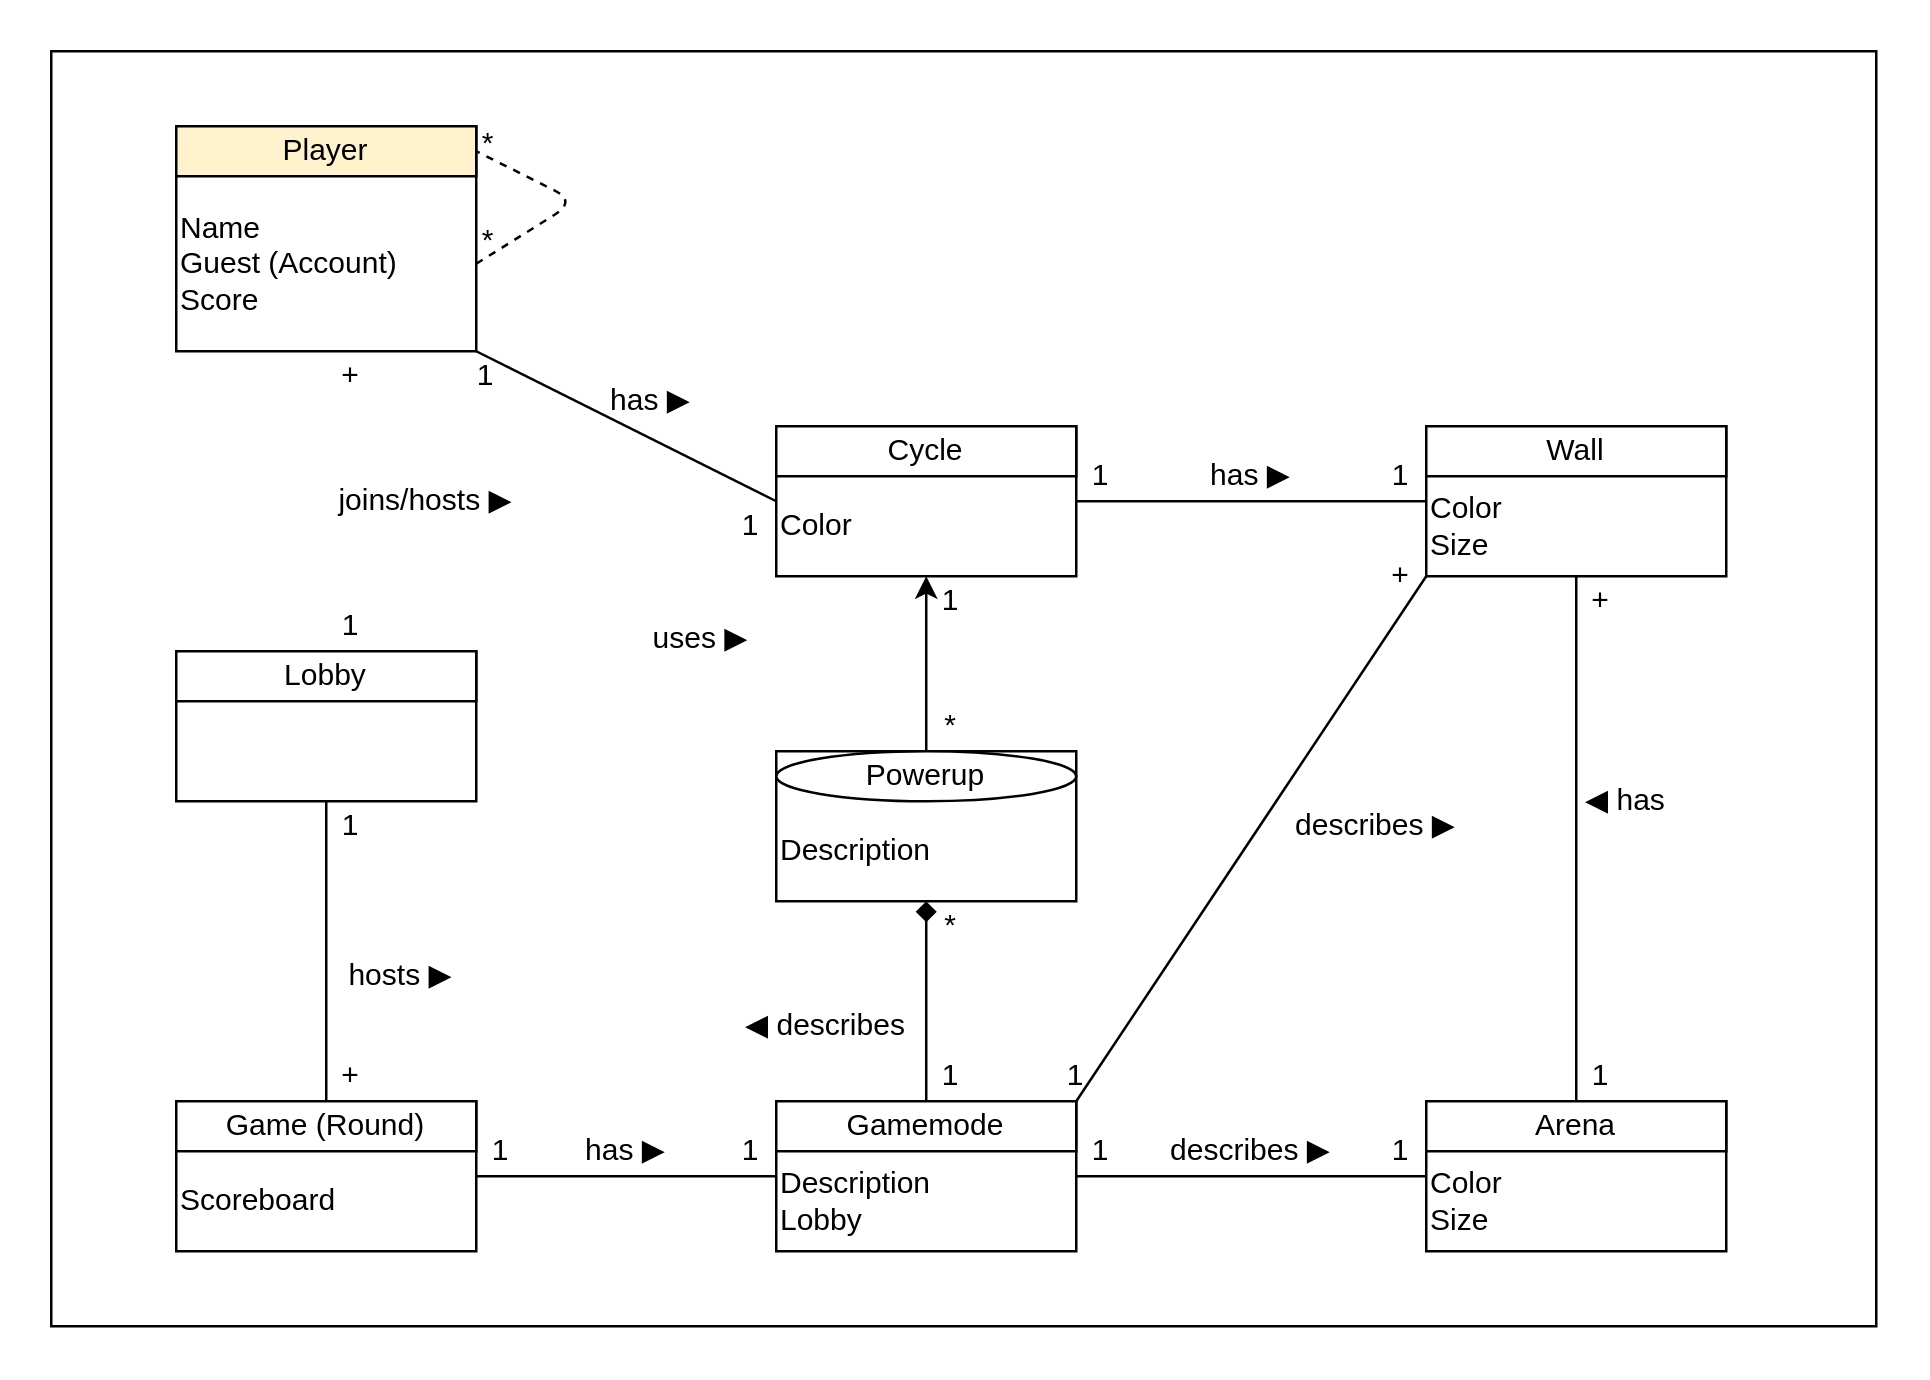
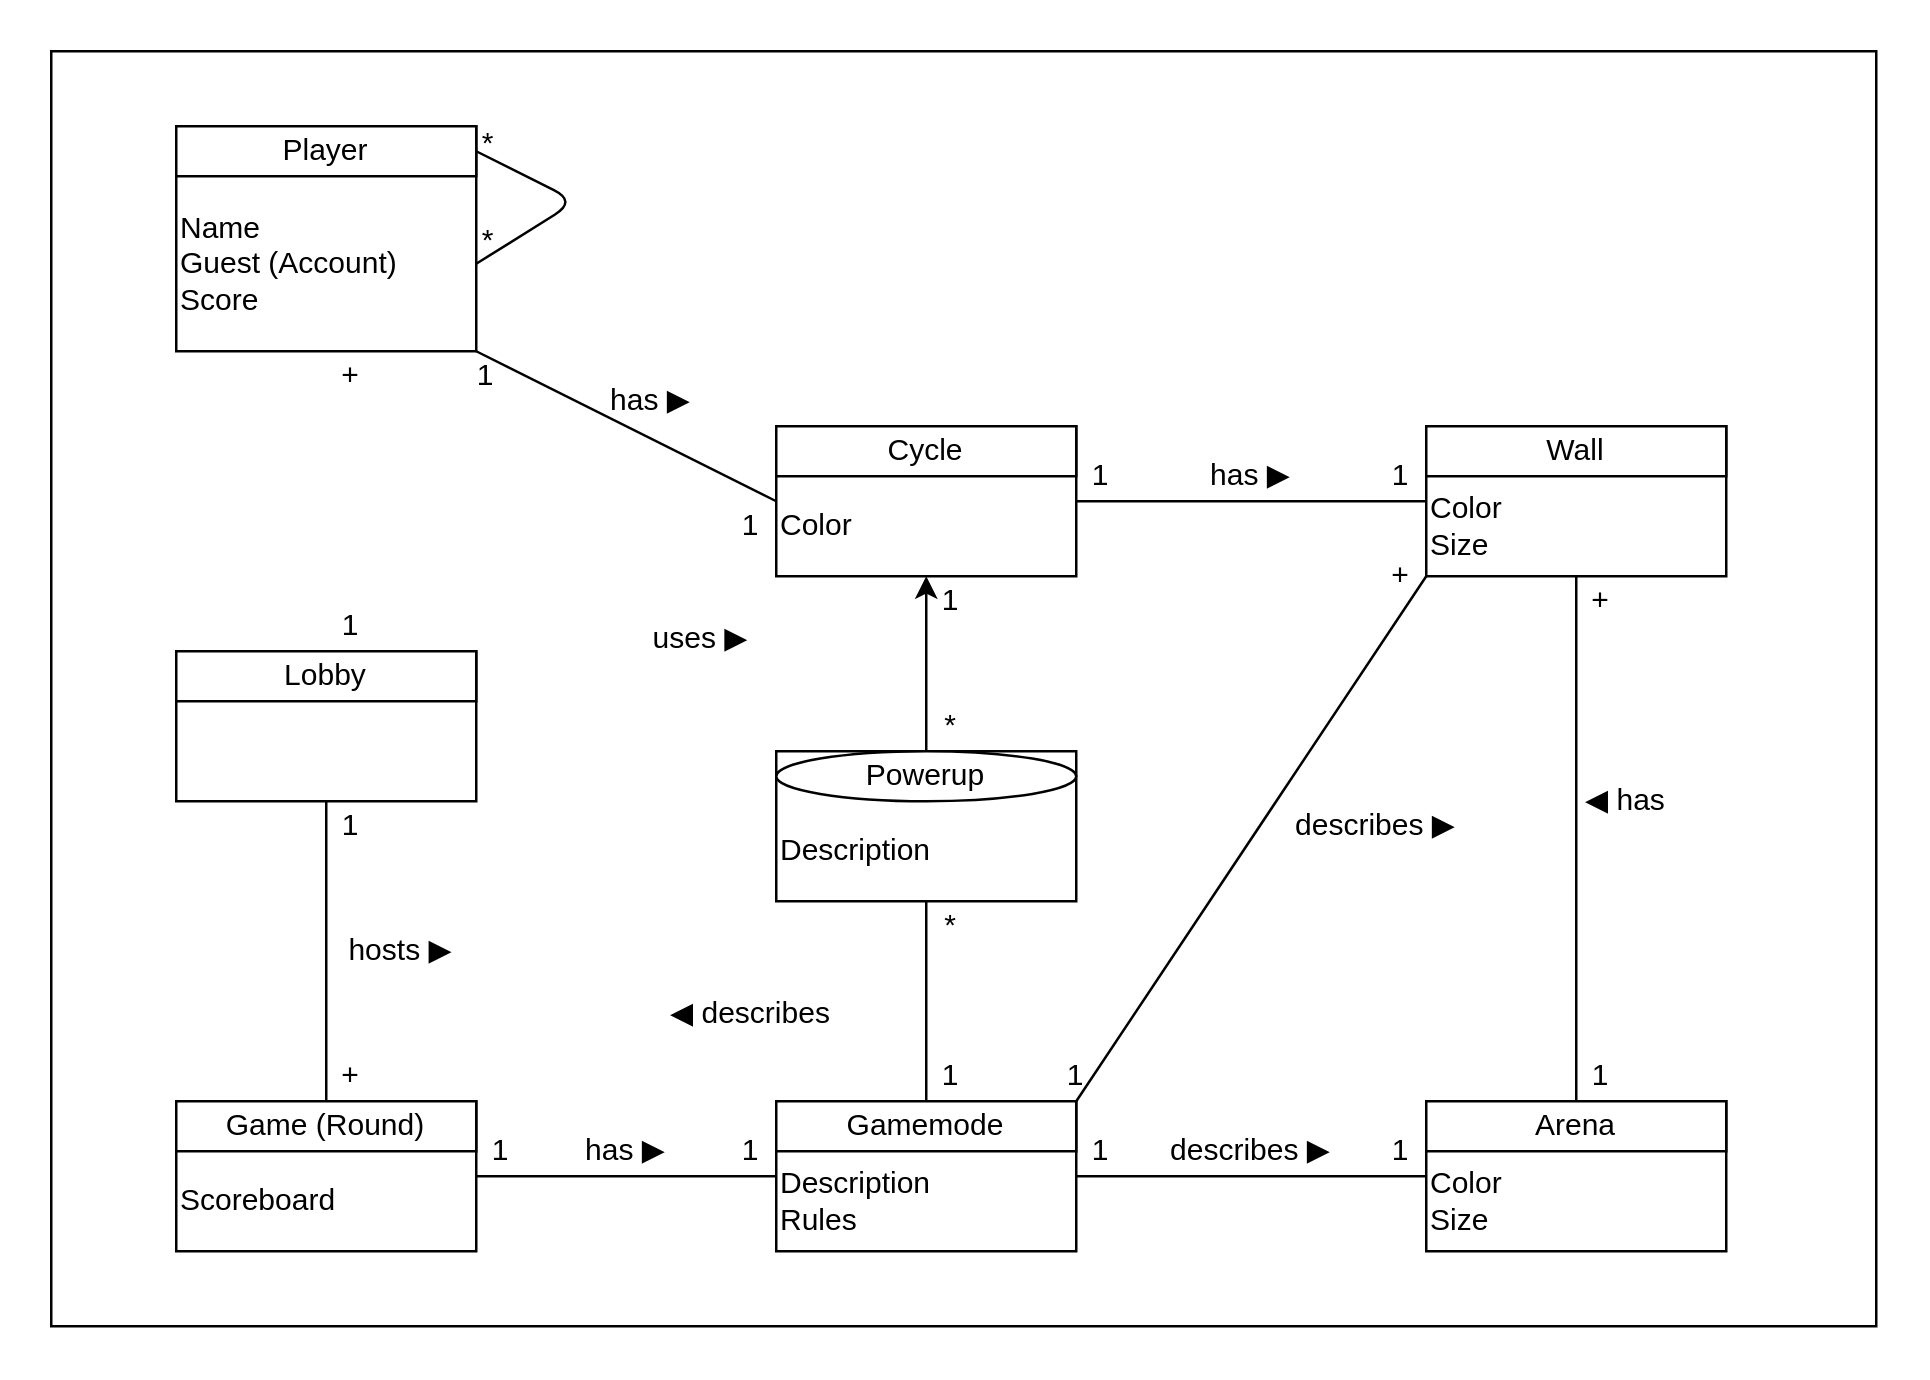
(326, 151) -> (326, 151)
(565, 204) -> (565, 204)
(426, 501) -> none
(926, 922) -> (926, 912)
(401, 976) -> (401, 951)
(826, 1026) -> (751, 1014)
(866, 1201) -> (866, 1201)
